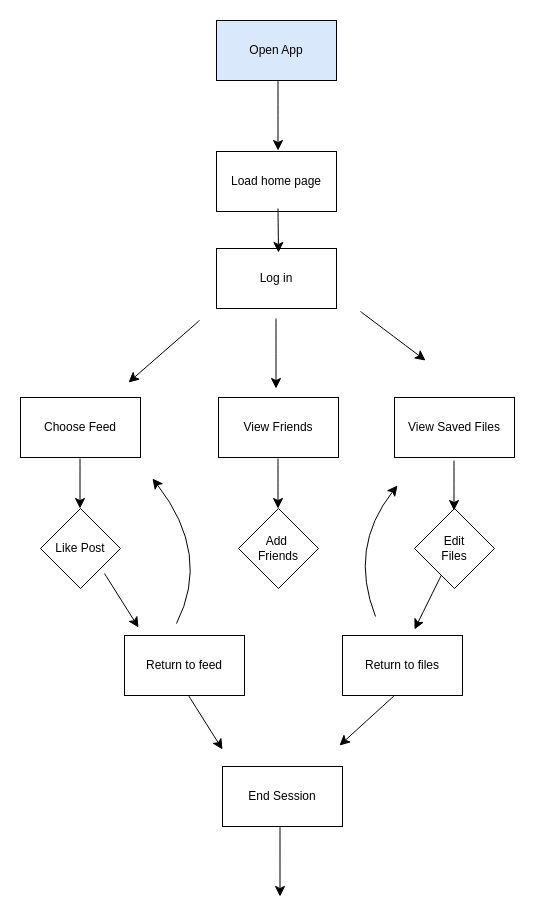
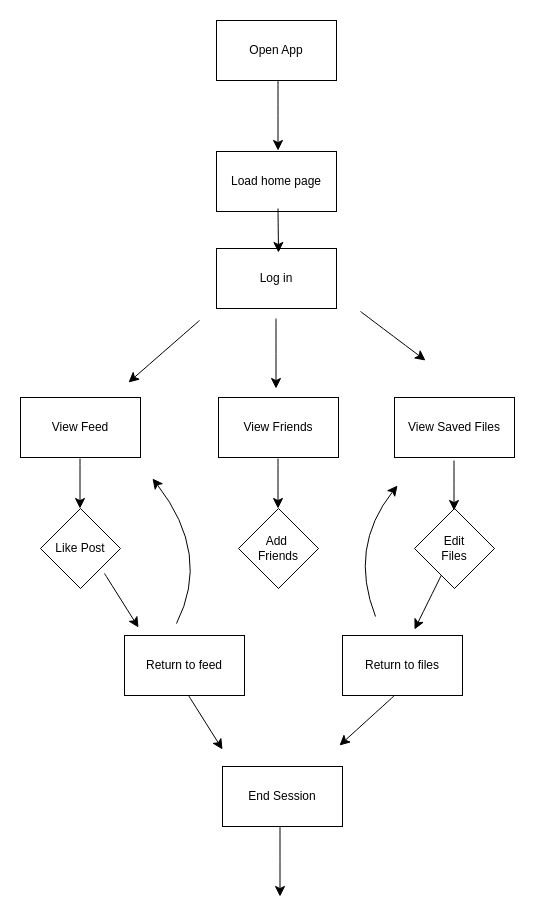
(277, 51) -> (277, 51)
(81, 428) -> (81, 428)
